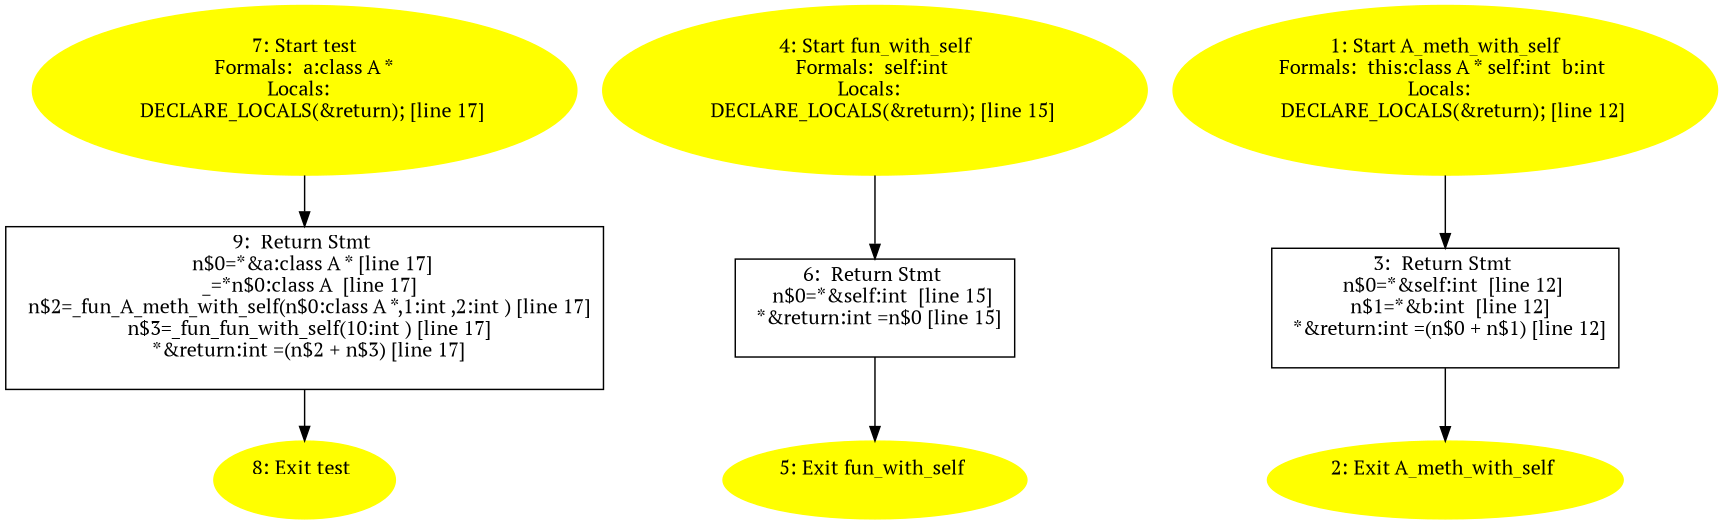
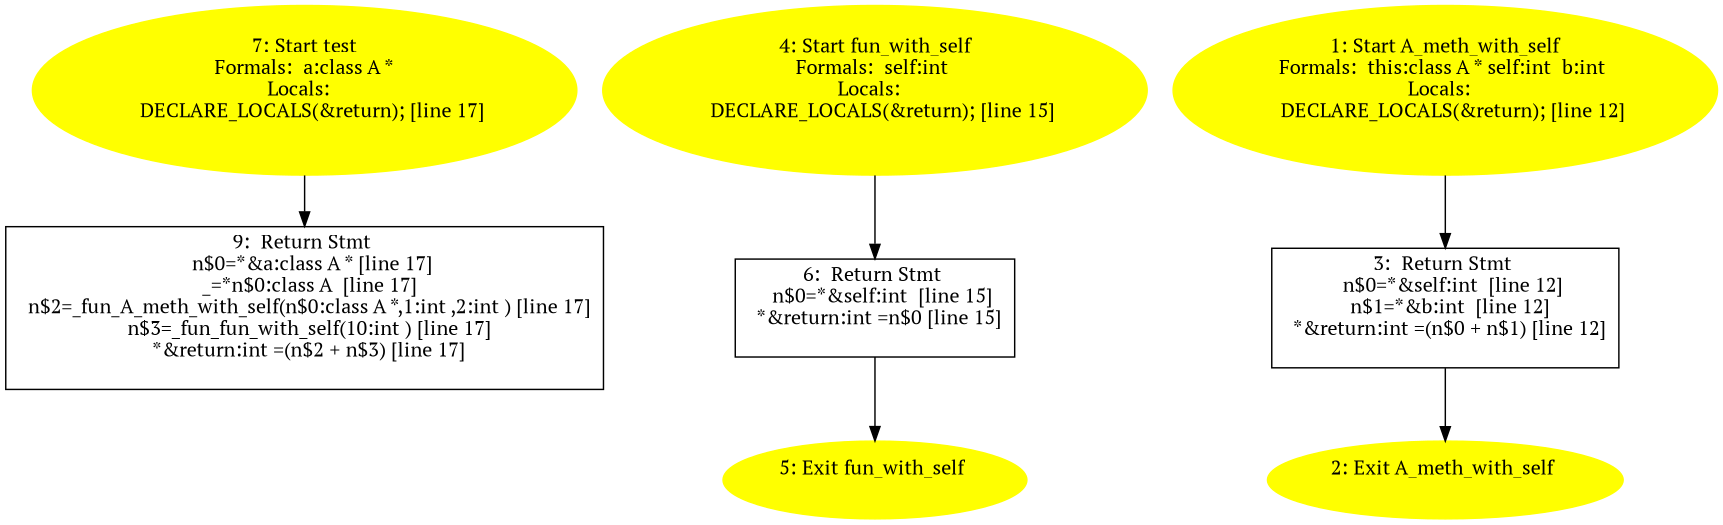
(305, 480) -> none
